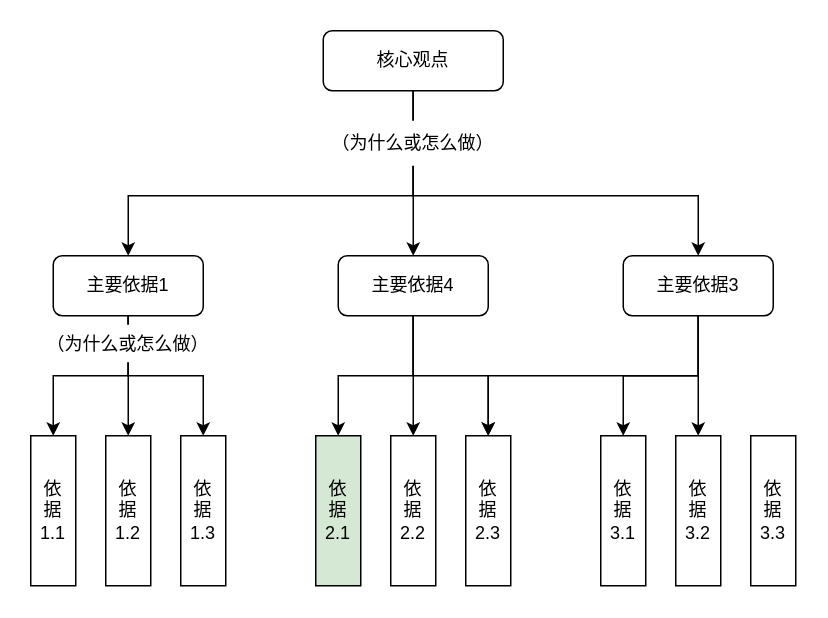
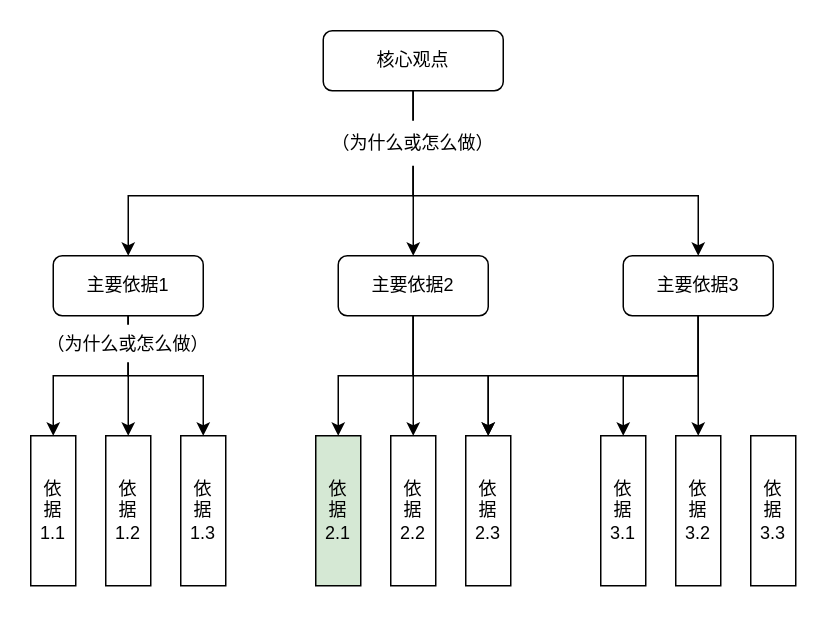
(413, 286) -> (413, 286)
